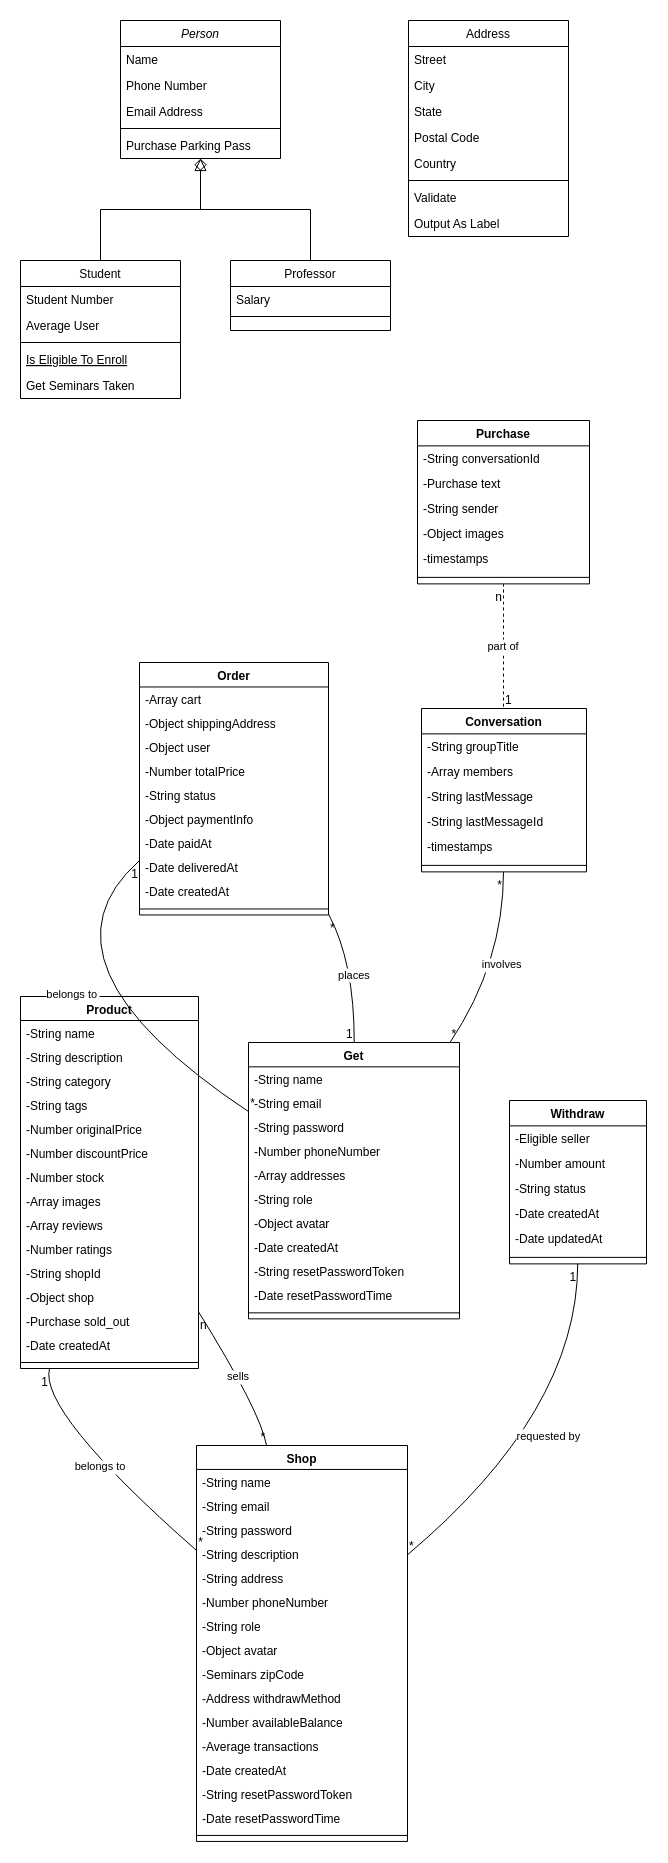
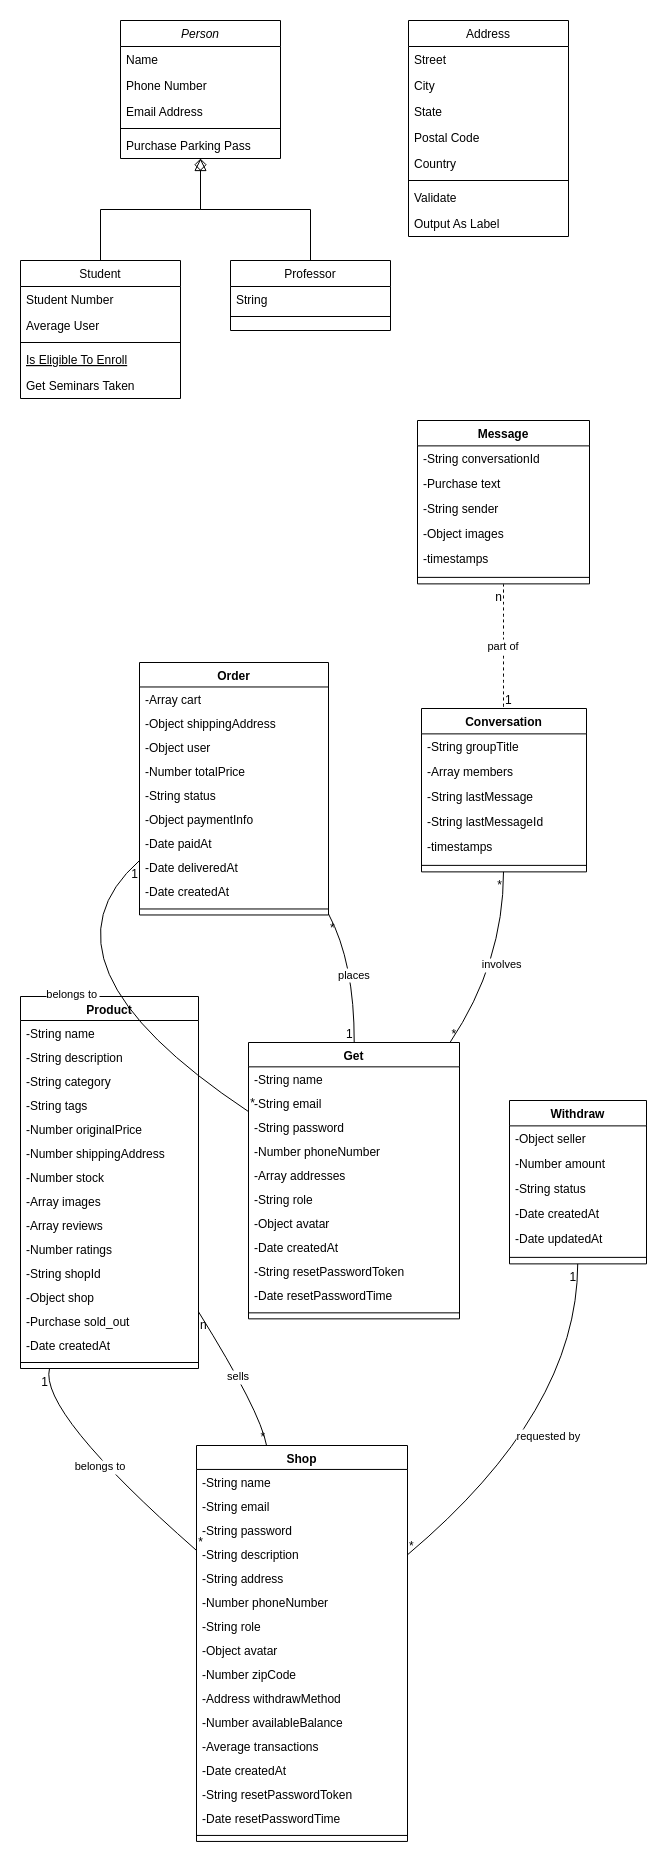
(255, 300) -> (255, 300)
(503, 434) -> (503, 434)
(558, 1139) -> (557, 1139)
(92, 1154) -> (99, 1154)
(254, 1675) -> (249, 1675)
